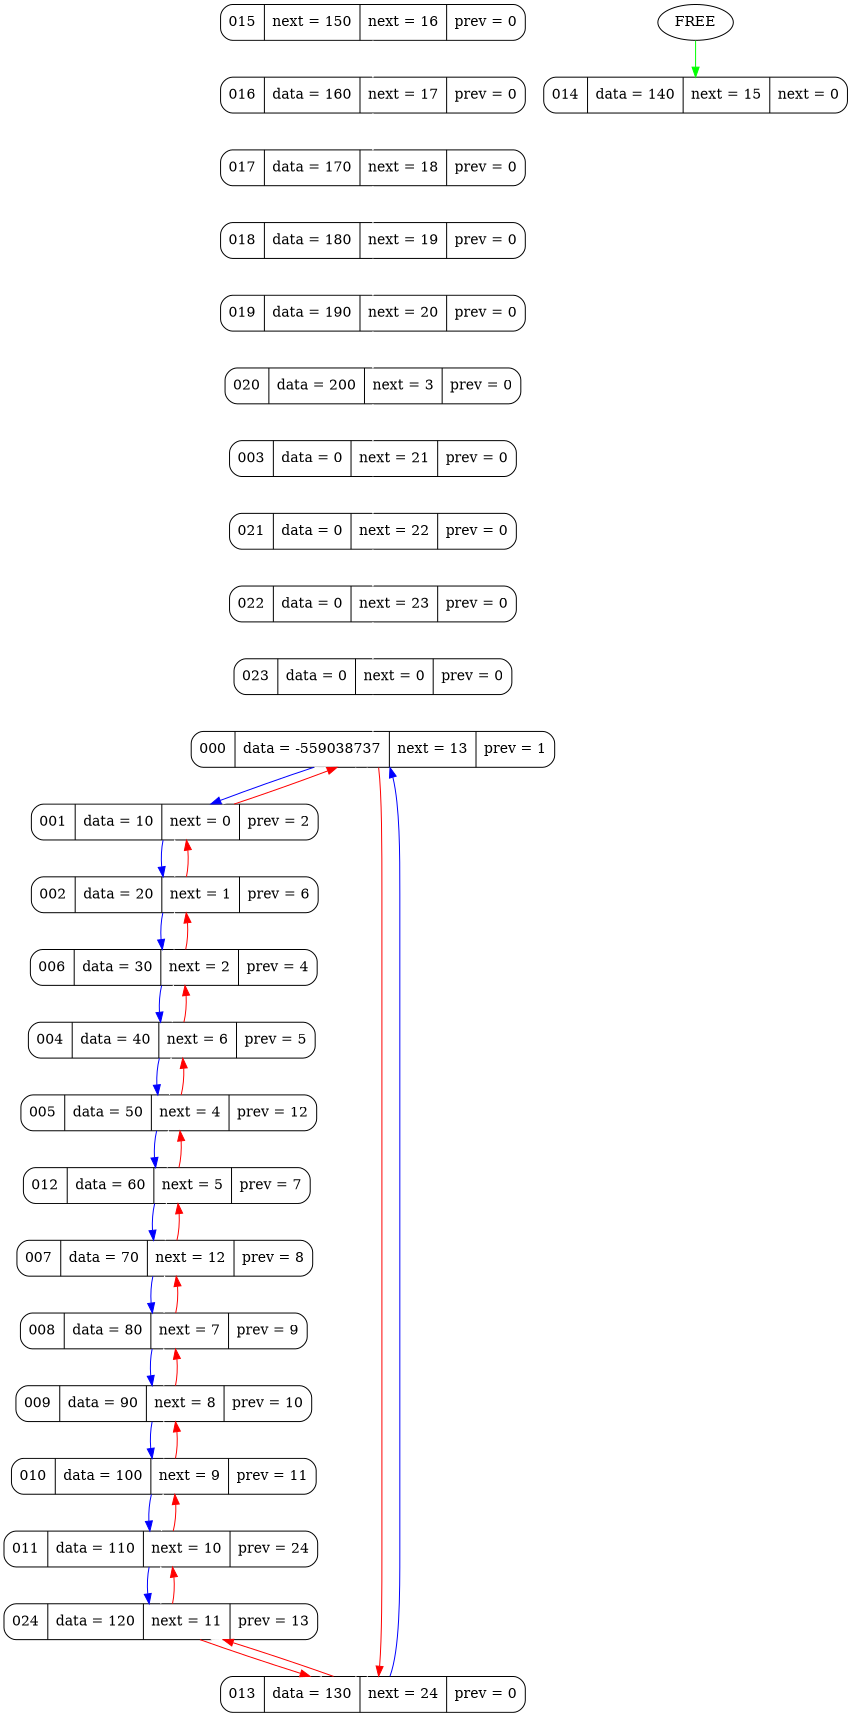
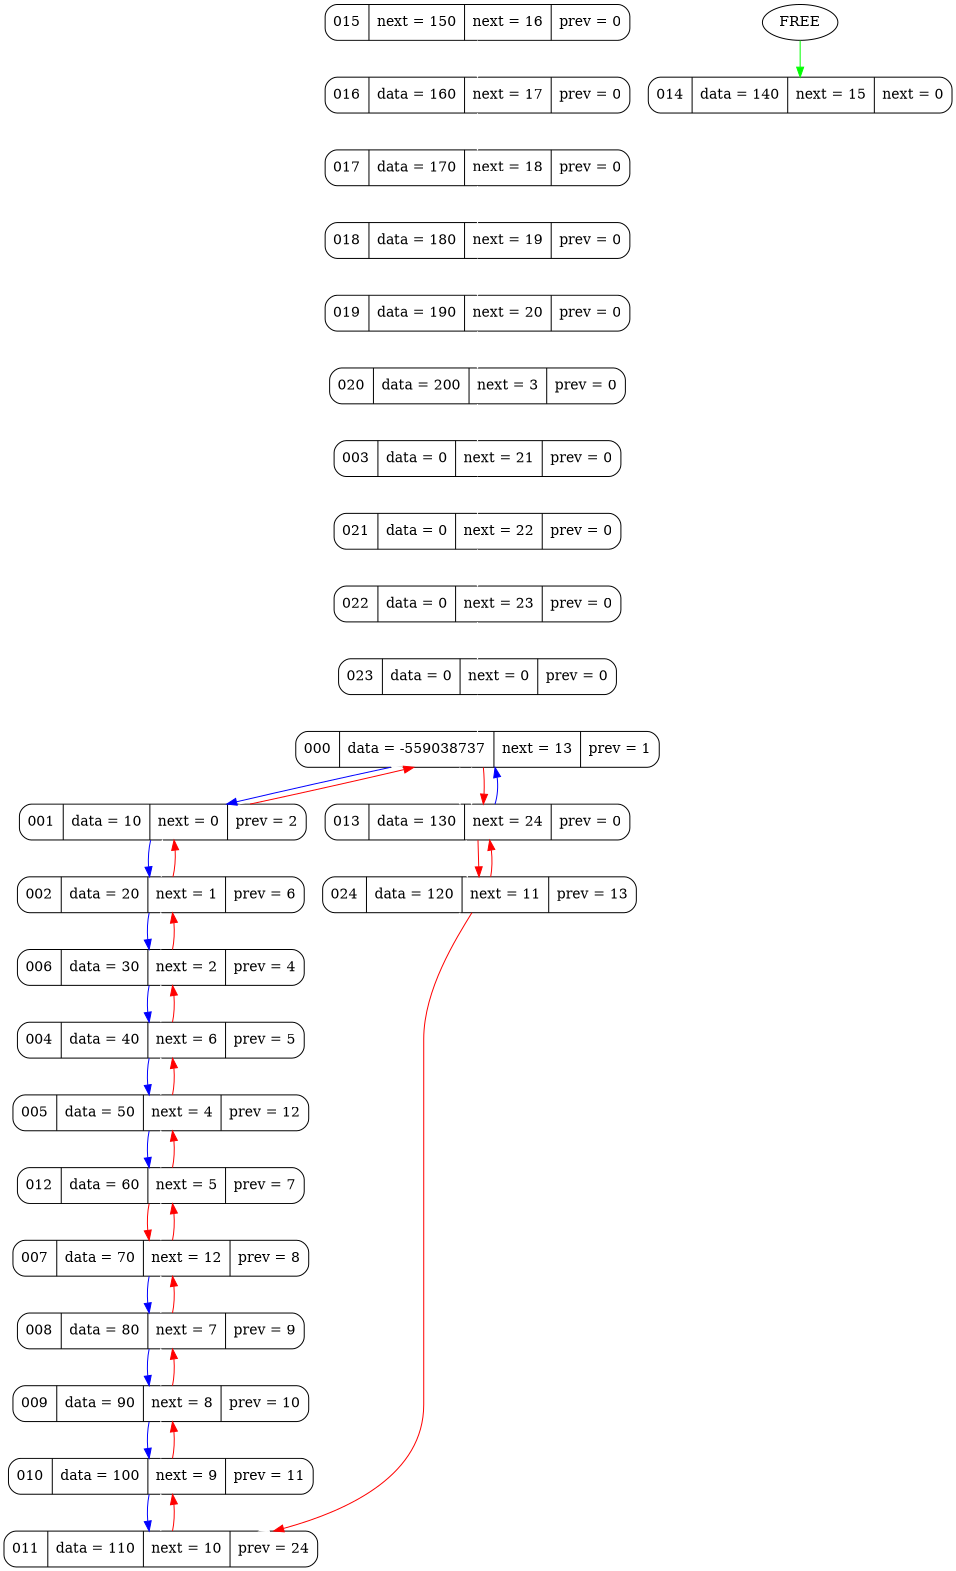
(153, 1217) -> (148, 1217)
(148, 1580) -> none
